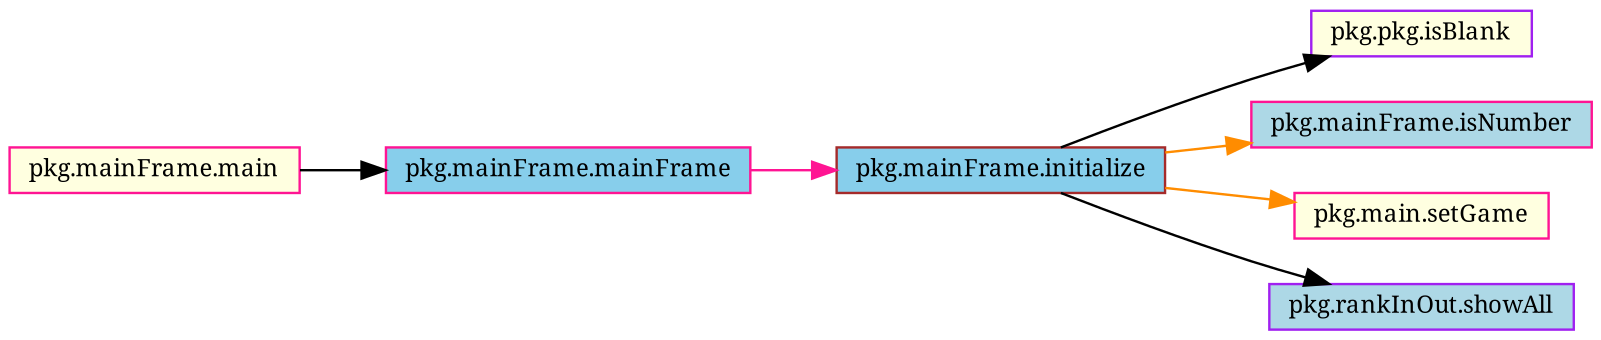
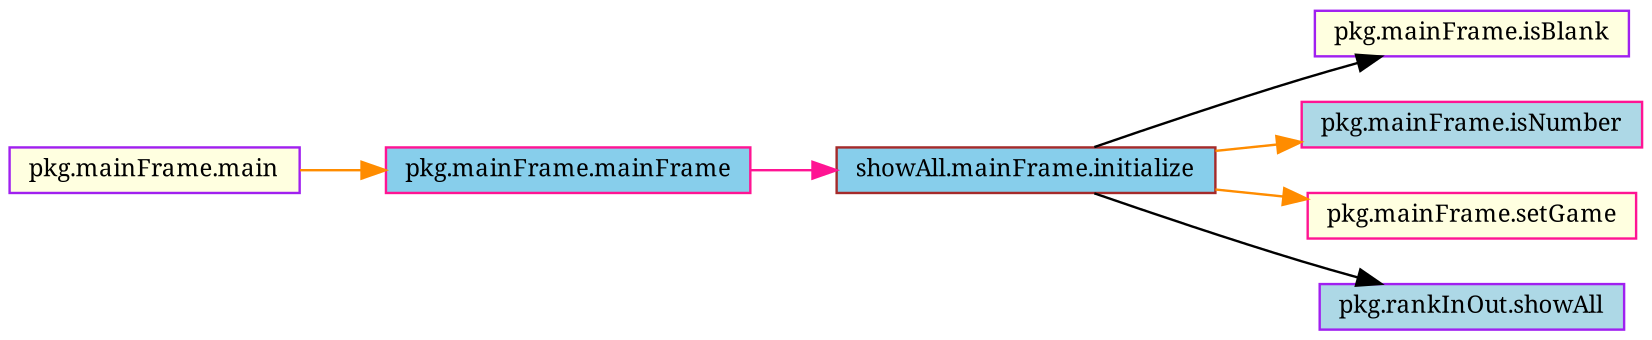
(1422, 34) -> (1472, 34)
(155, 170) -> (155, 170)
(331, 170) -> (331, 170)
(1001, 170) -> (1026, 170)
(1422, 216) -> (1472, 216)
